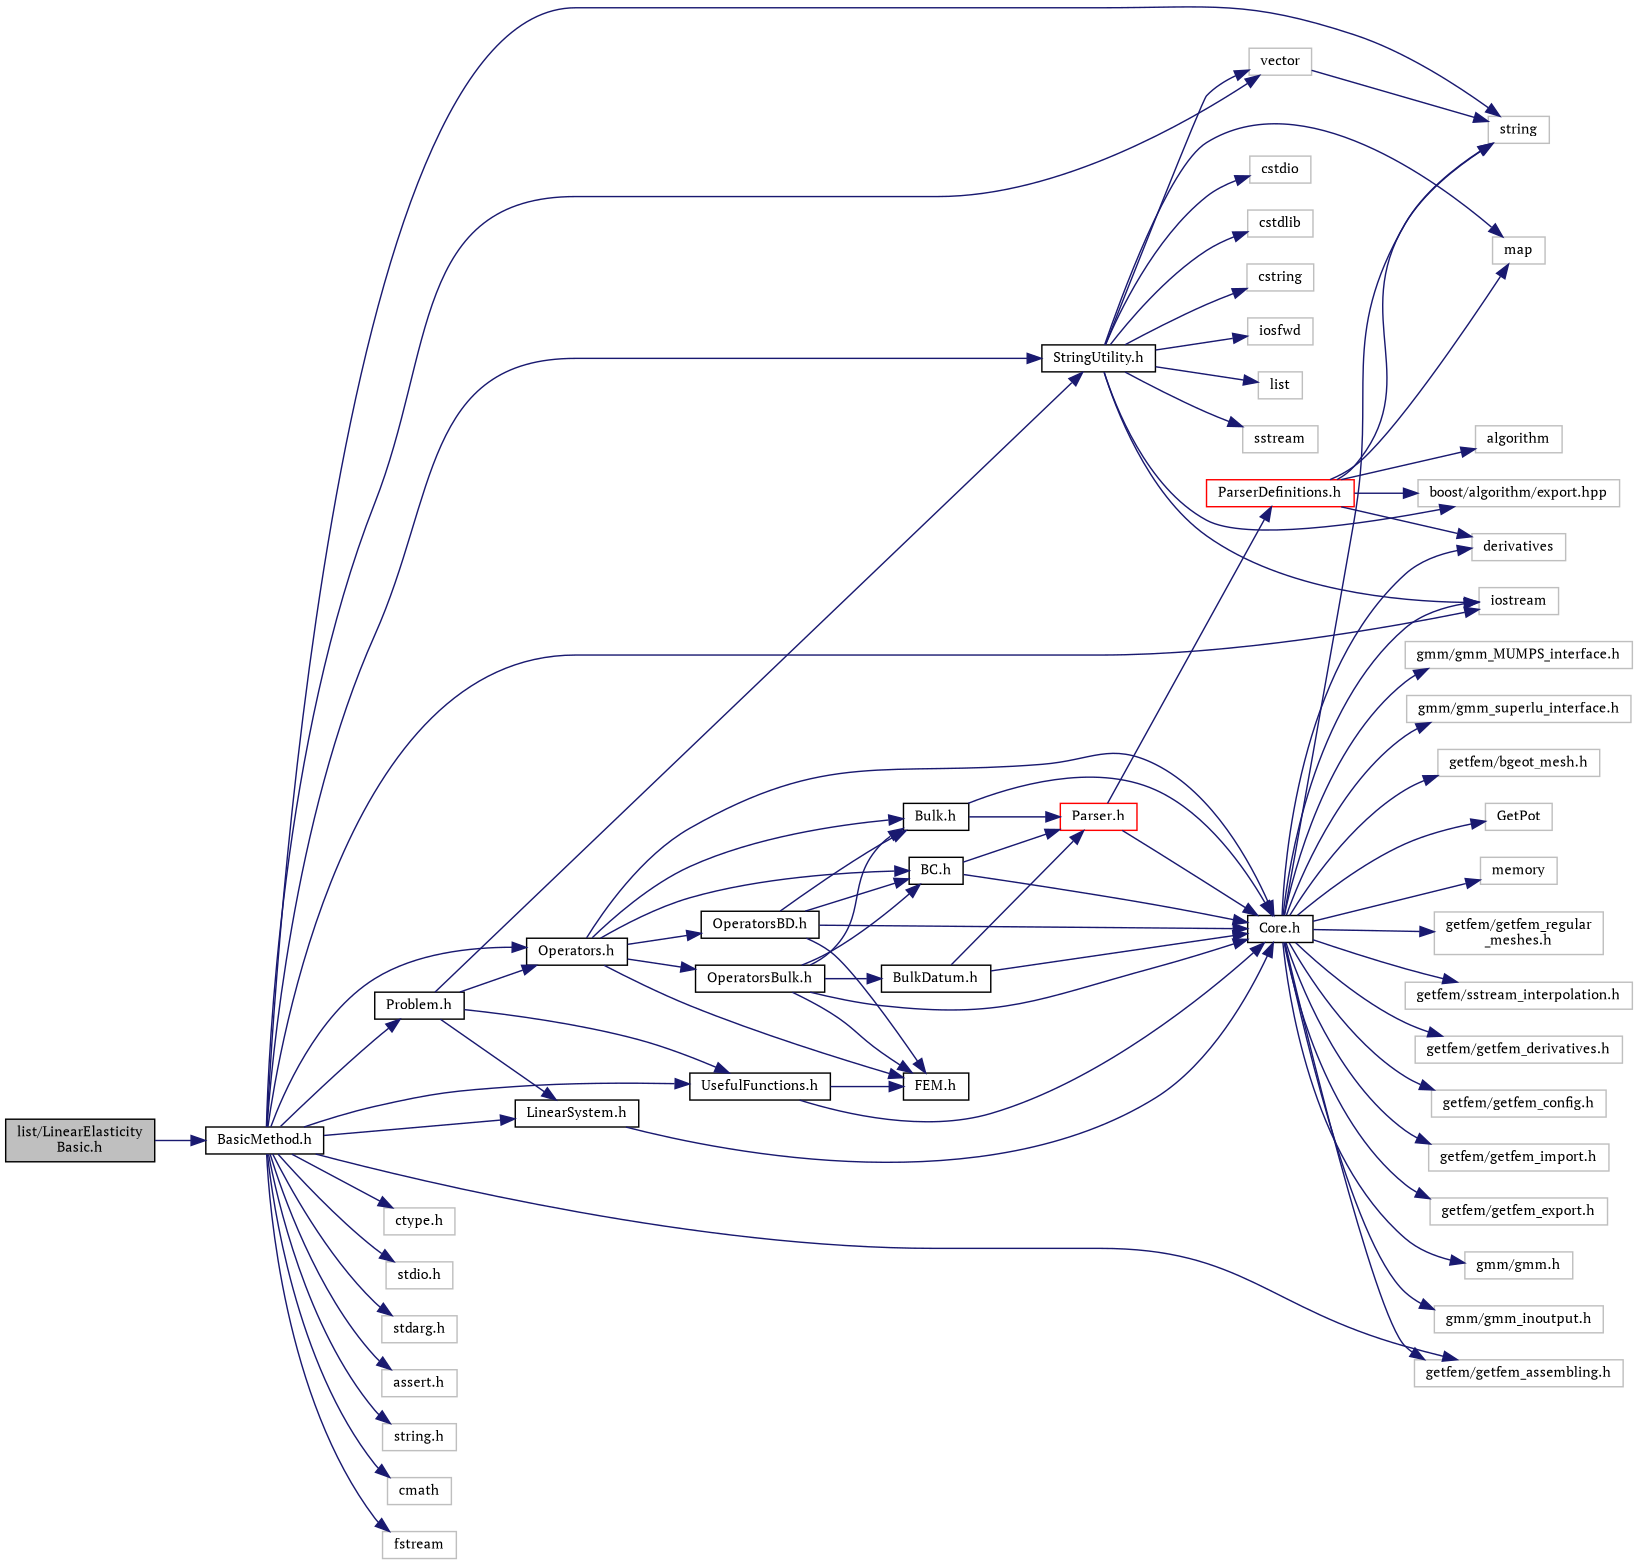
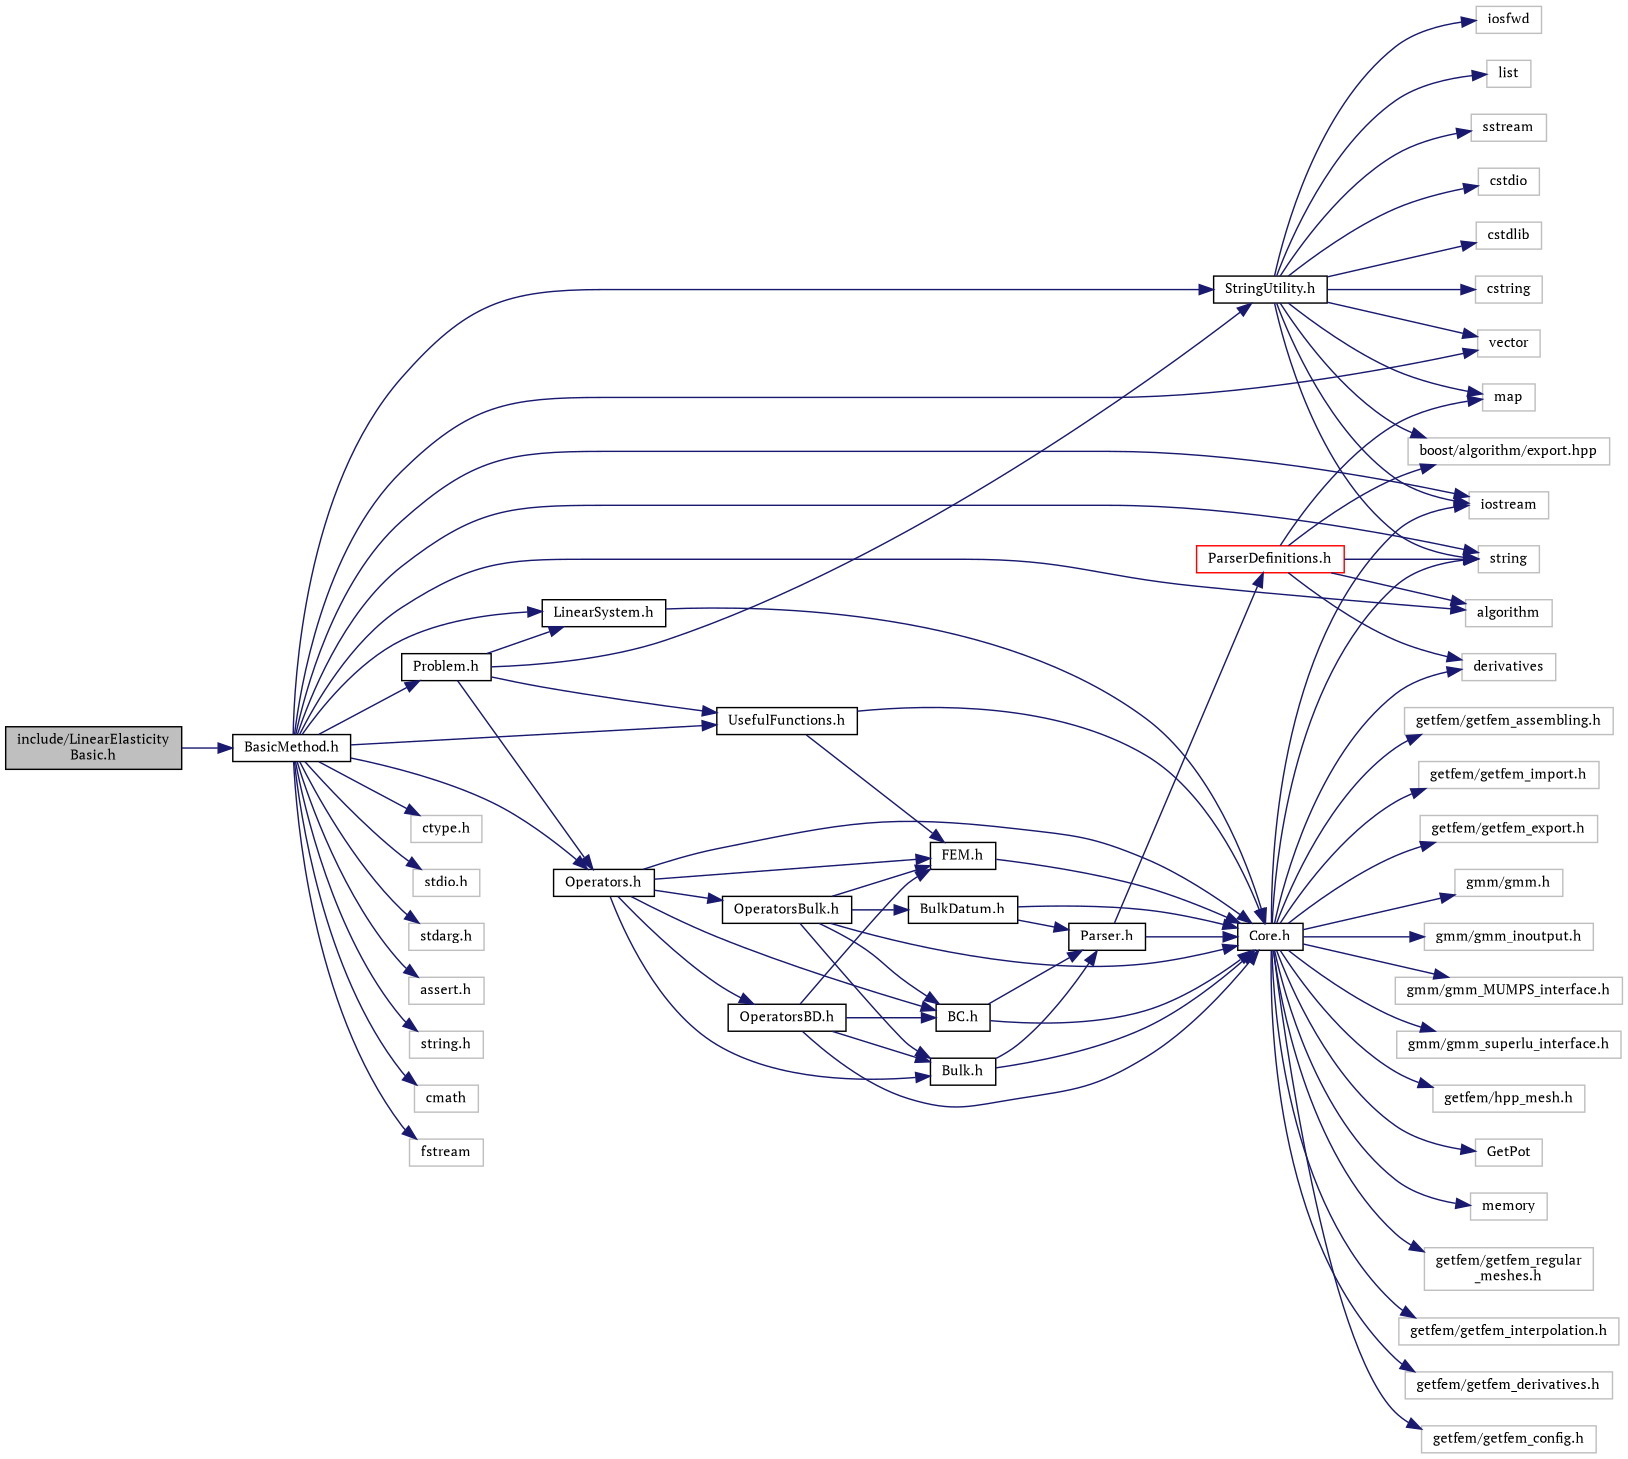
(1393, 94) -> (1335, 460)
(1519, 763) -> (1509, 1099)
(1099, 817) -> (1107, 937)
none -> (1114, 879)
(1519, 996) -> (1509, 1331)
(80, 1141) -> (94, 748)
(885, 1247) -> (810, 559)
